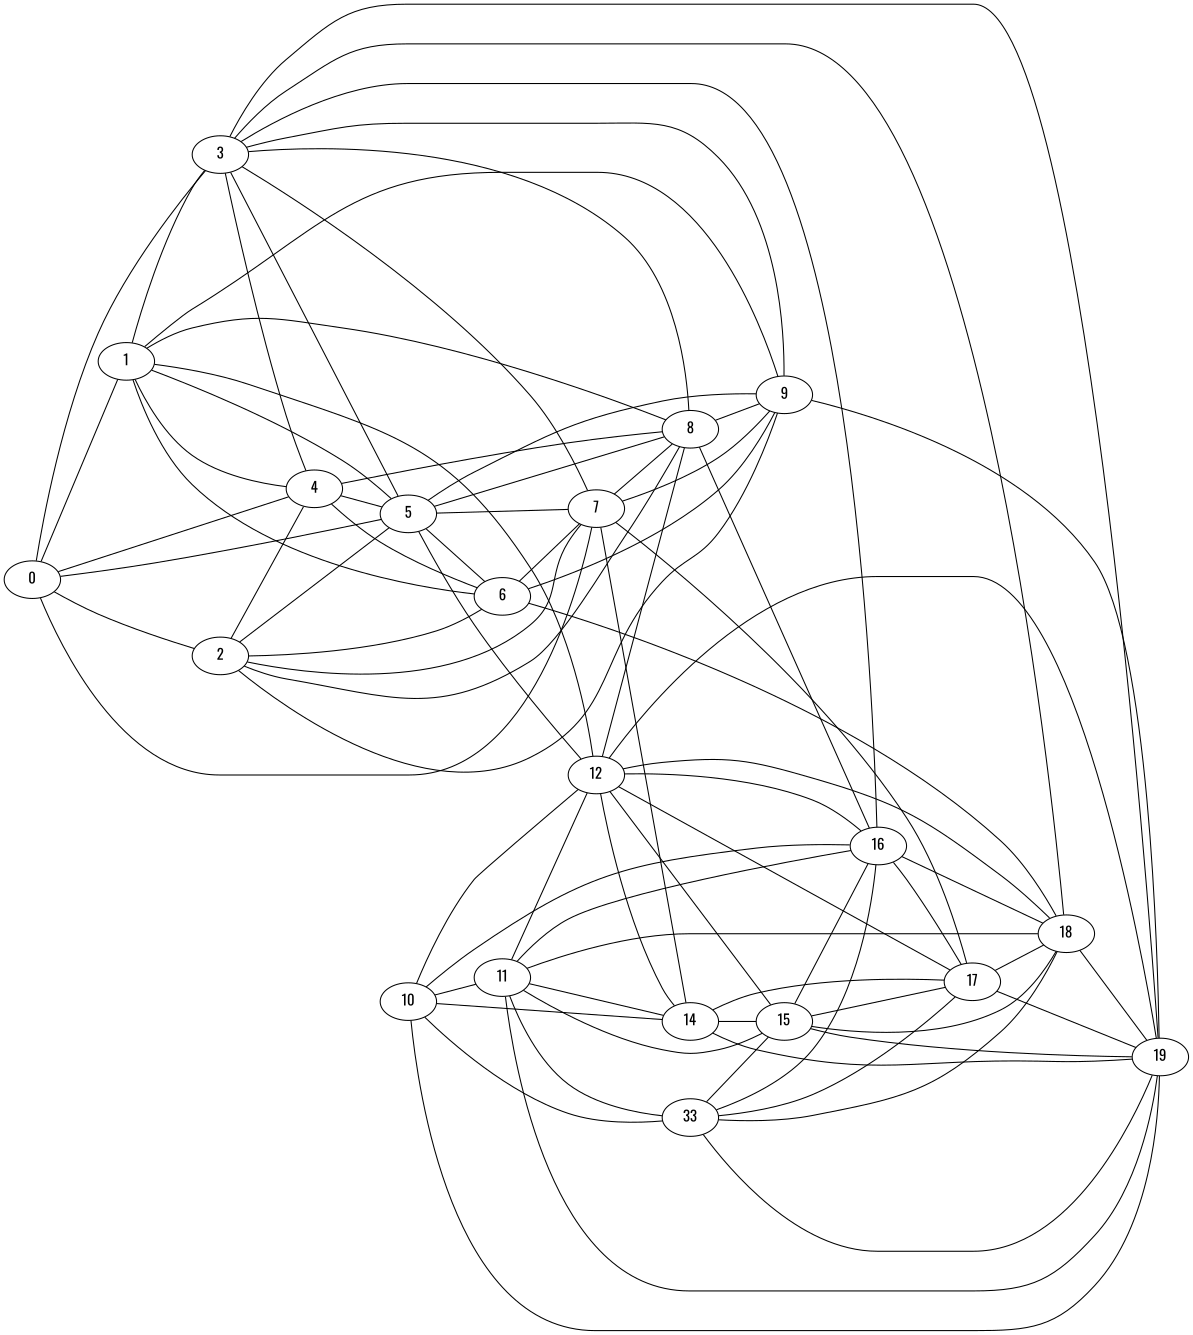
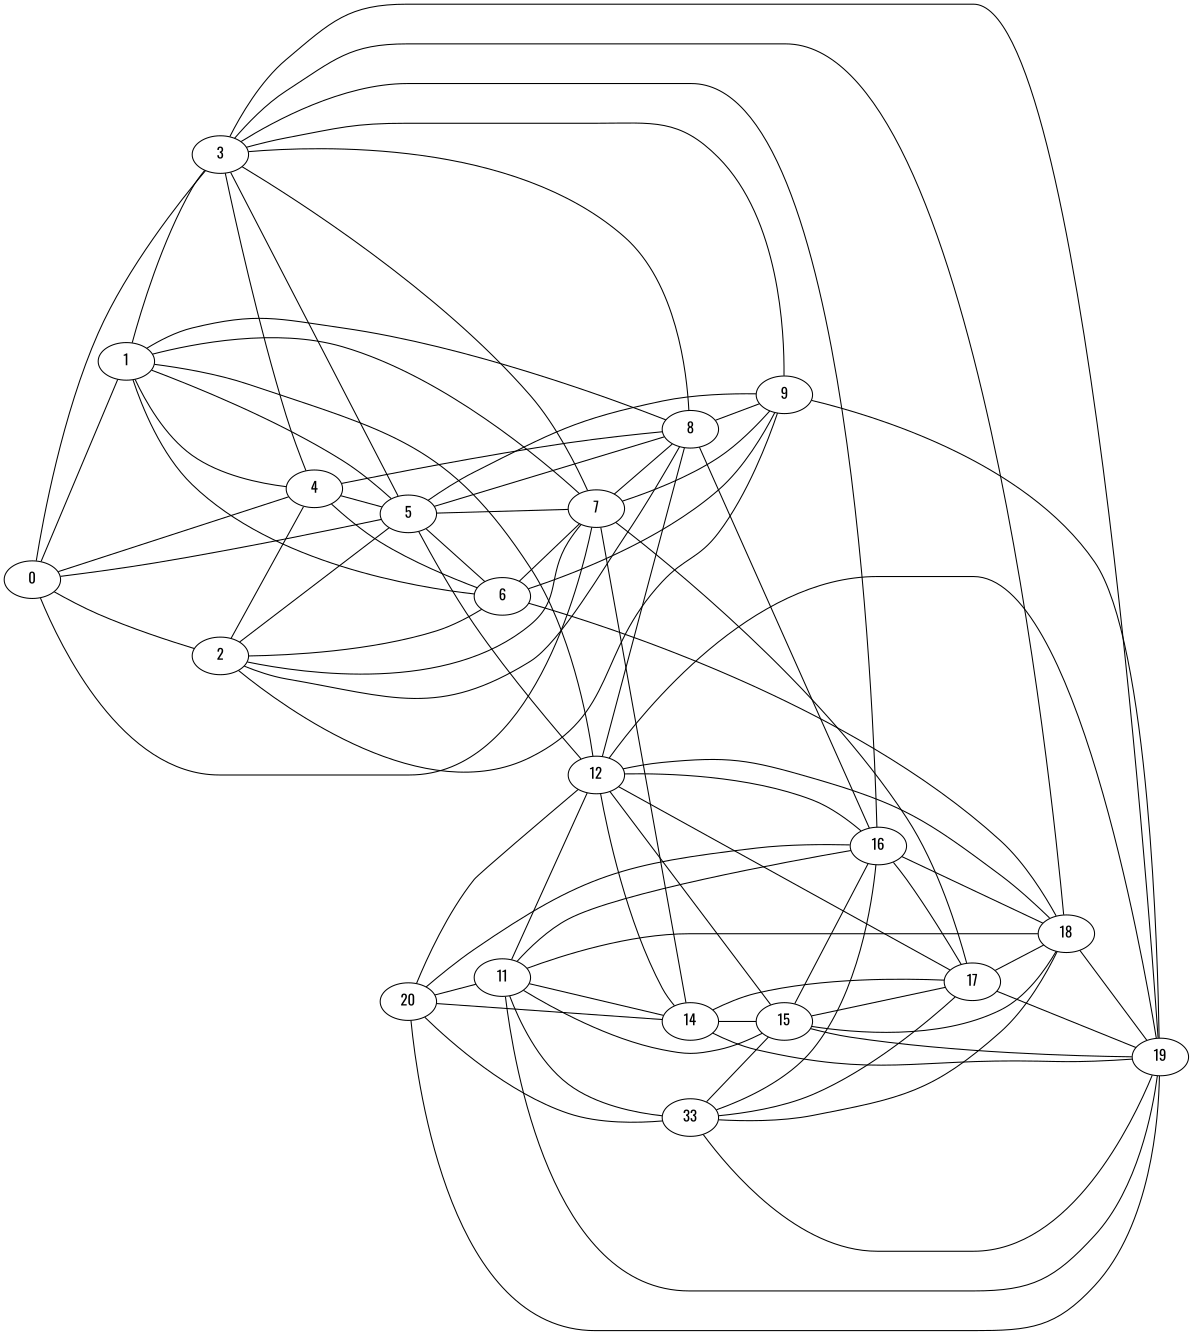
(471, 174) -> (384, 362)
(408, 1002) -> (408, 1002)
